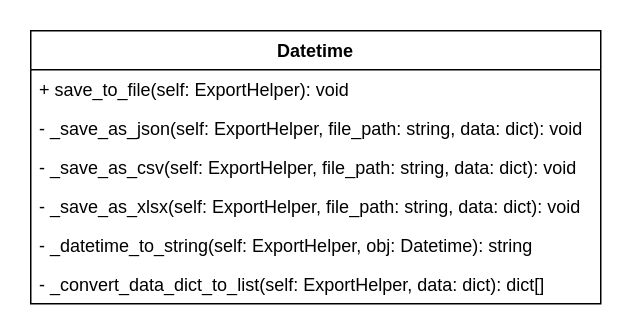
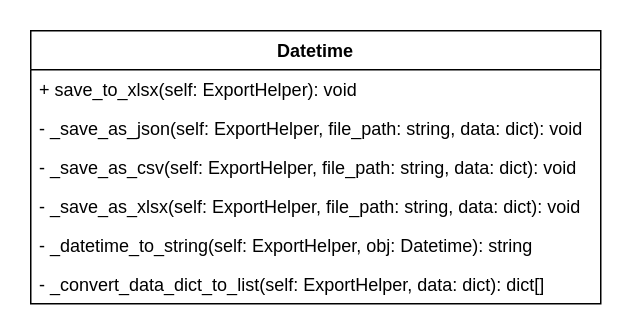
(220, 90) -> (222, 90)
